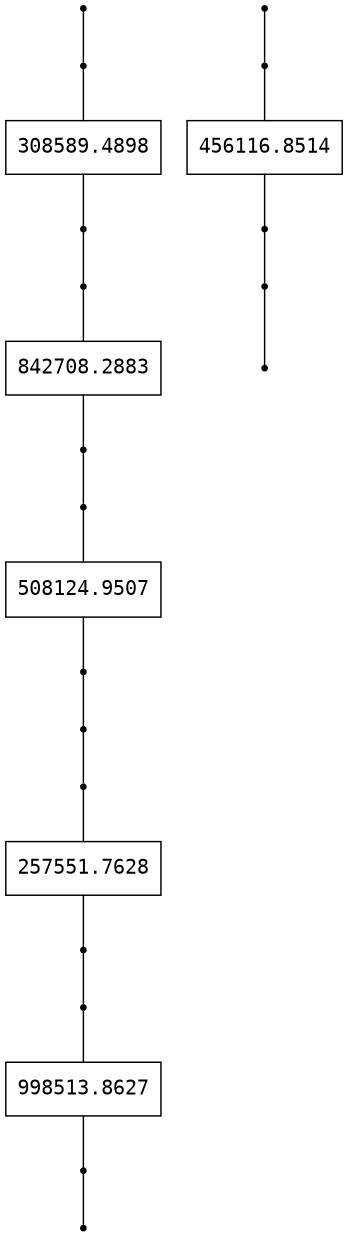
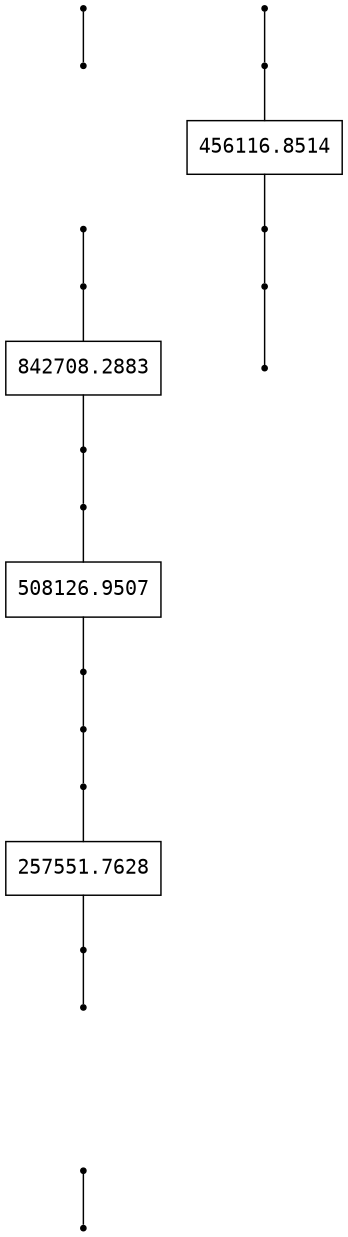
(83, 147) -> none
(83, 590) -> (83, 590)
(83, 1089) -> none
